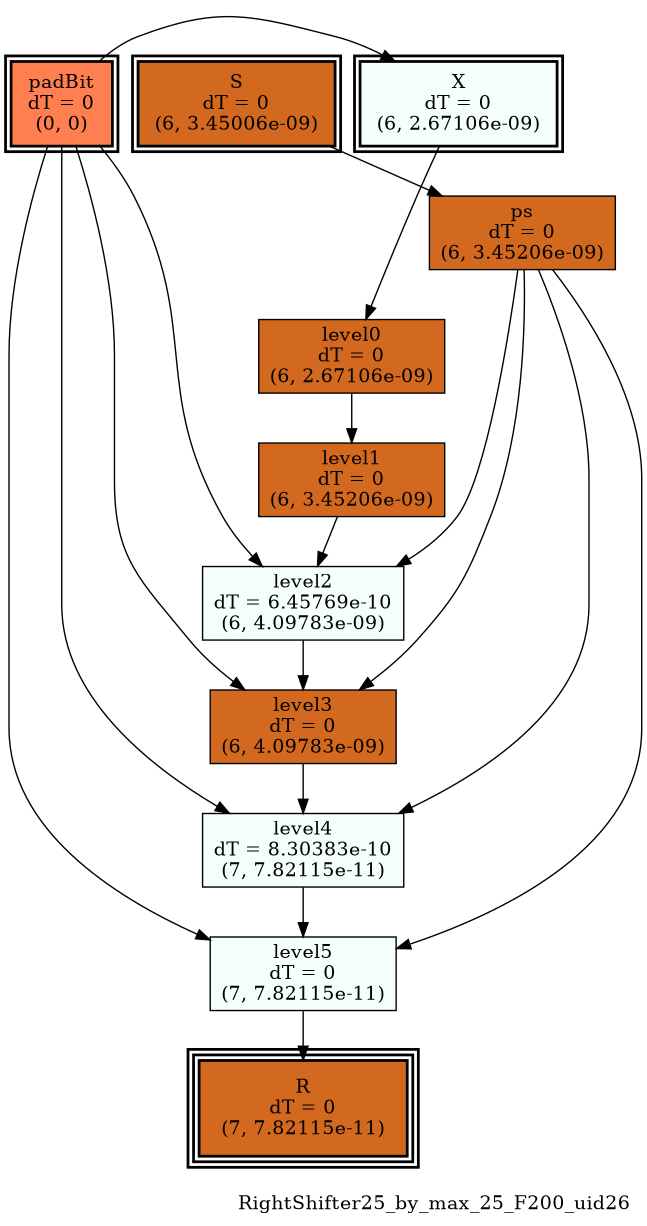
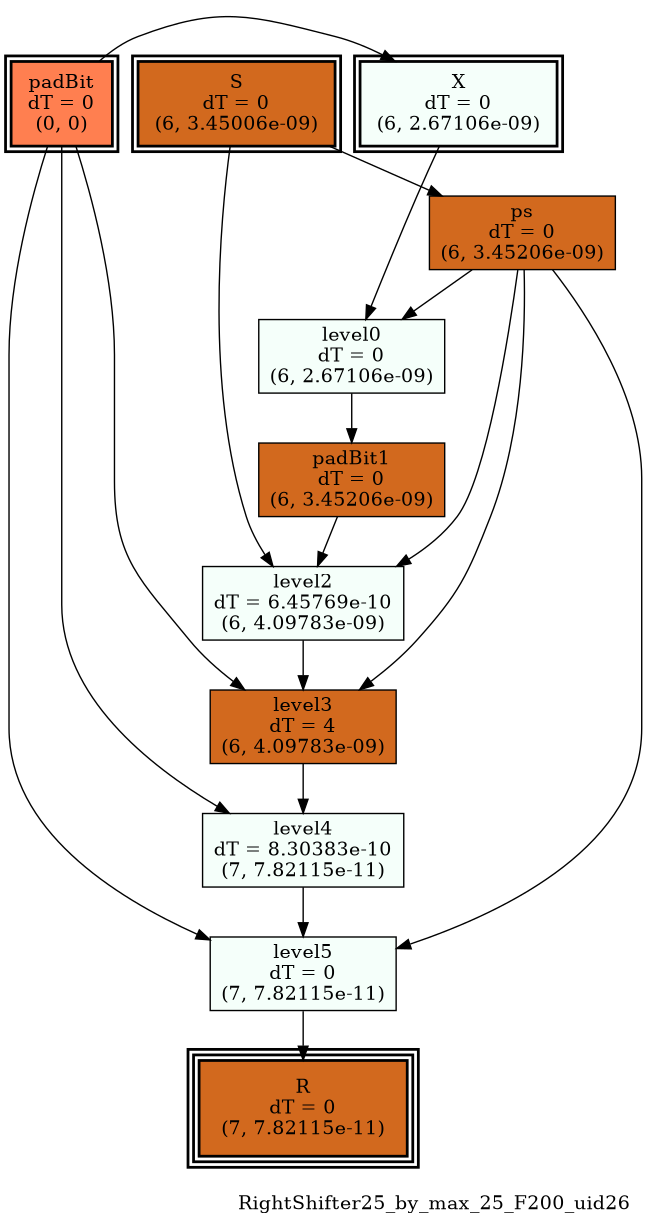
(176, 352) -> (220, 354)
(352, 356) -> (352, 356)
(352, 480) -> (352, 480)
(589, 575) -> (443, 290)
(303, 727) -> (303, 727)
